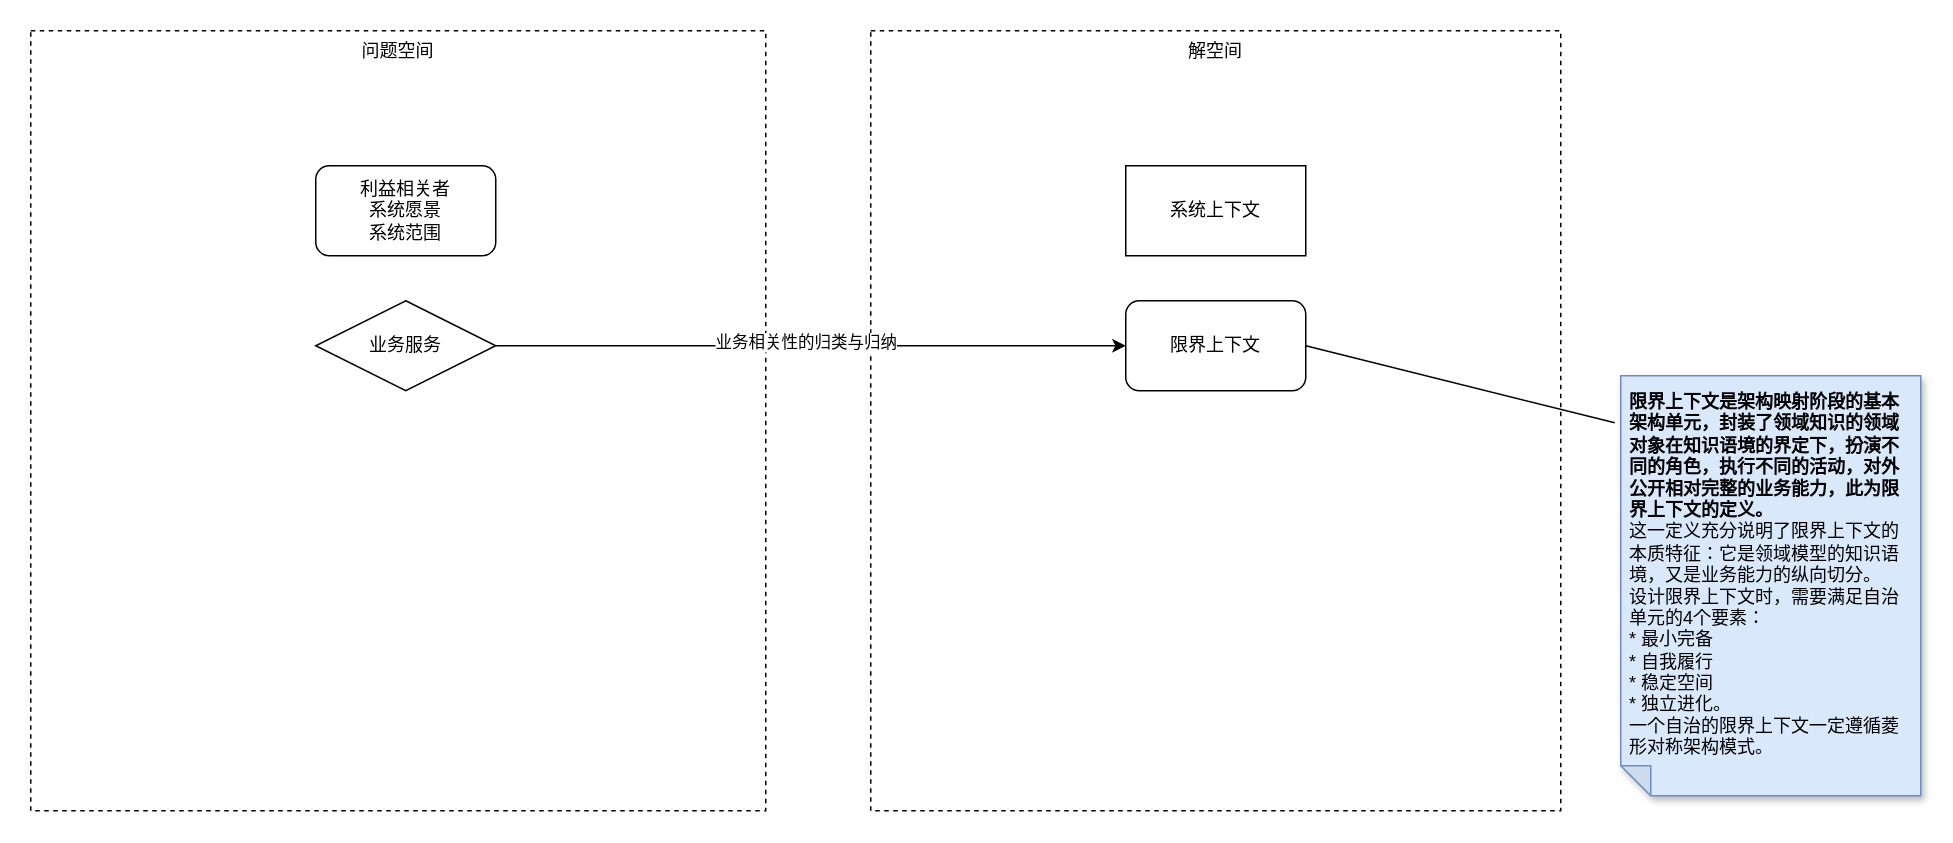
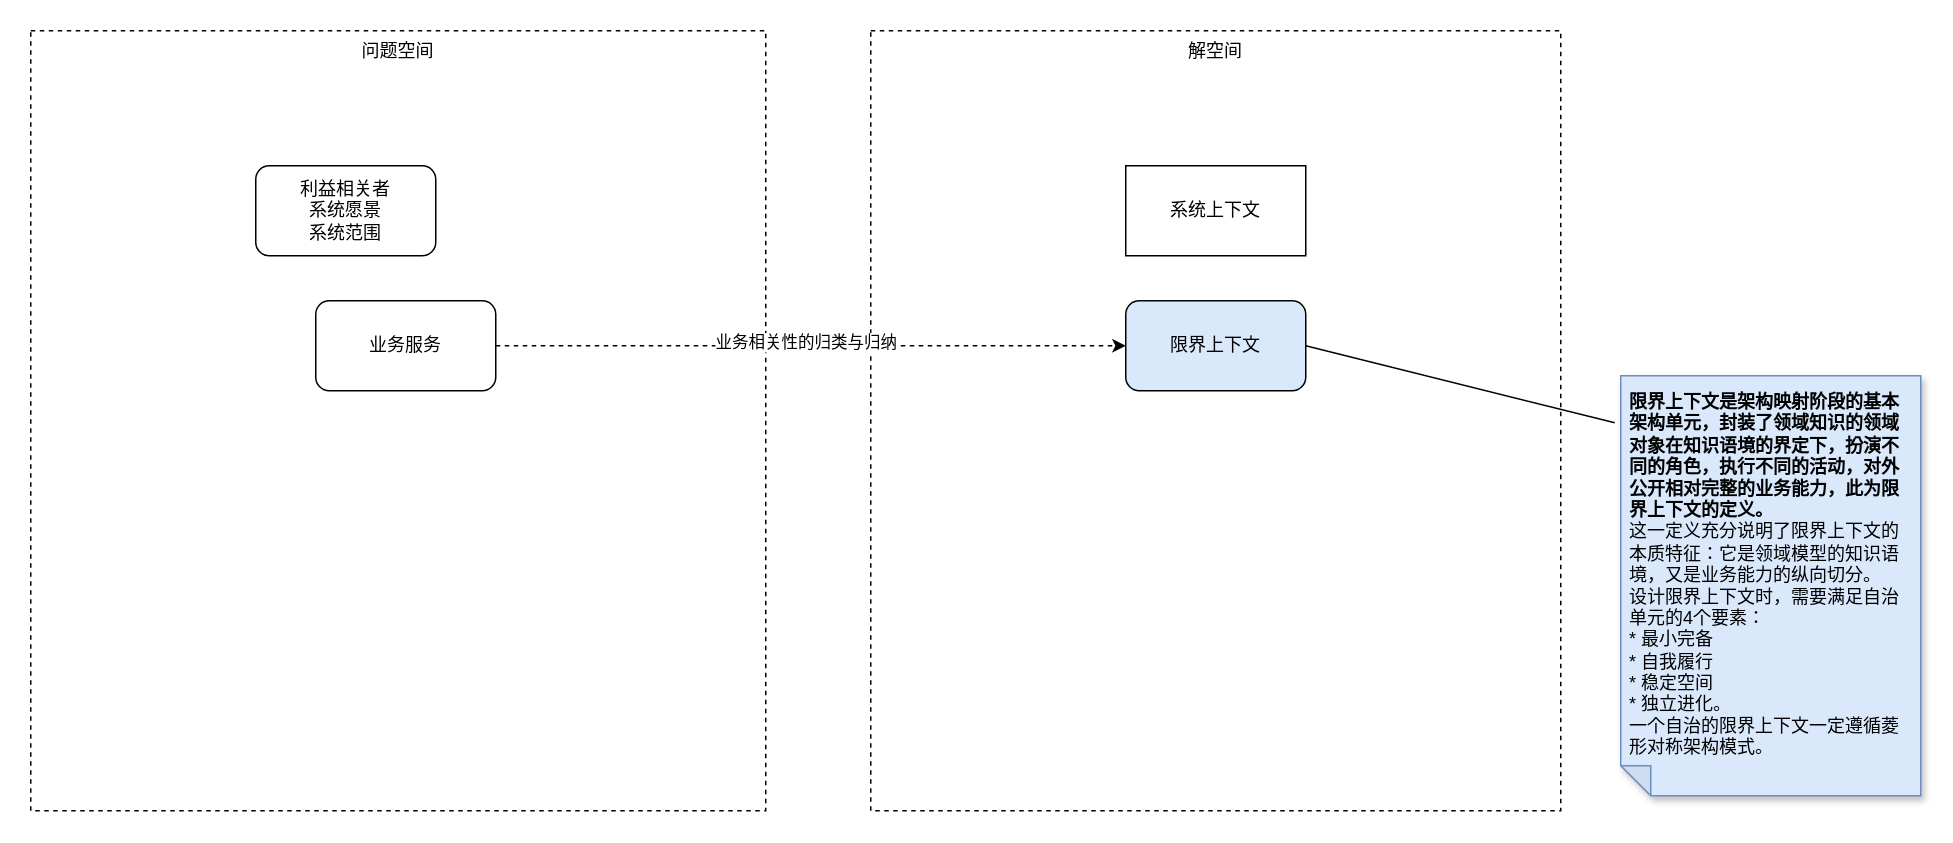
(406, 211) -> (346, 211)
(406, 346) -> (406, 346)
(1005, 346) -> (1005, 346)
(1216, 346) -> (1216, 346)
